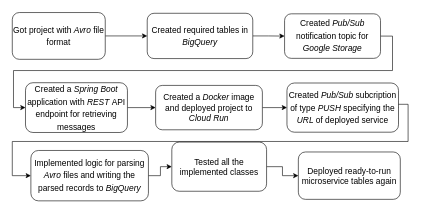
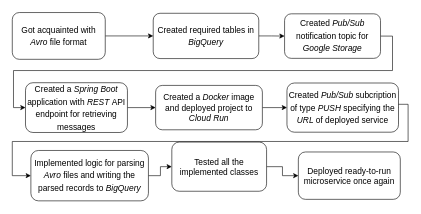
(59, 36) -> (59, 36)
(200, 36) -> (206, 36)
(350, 176) -> (350, 176)
